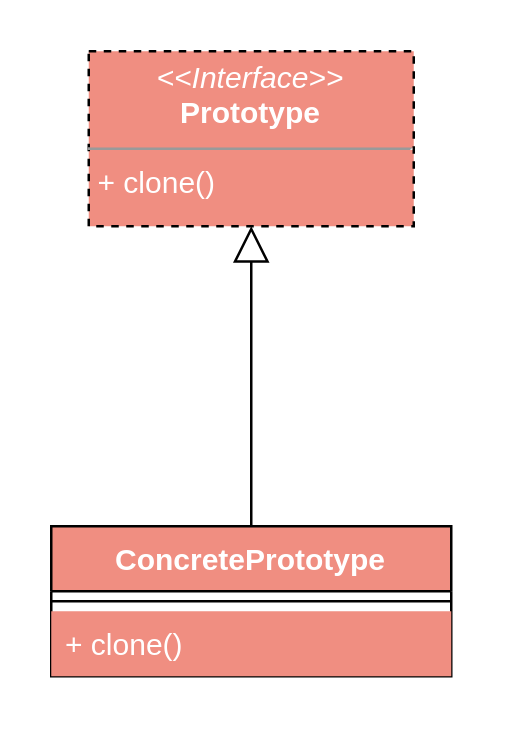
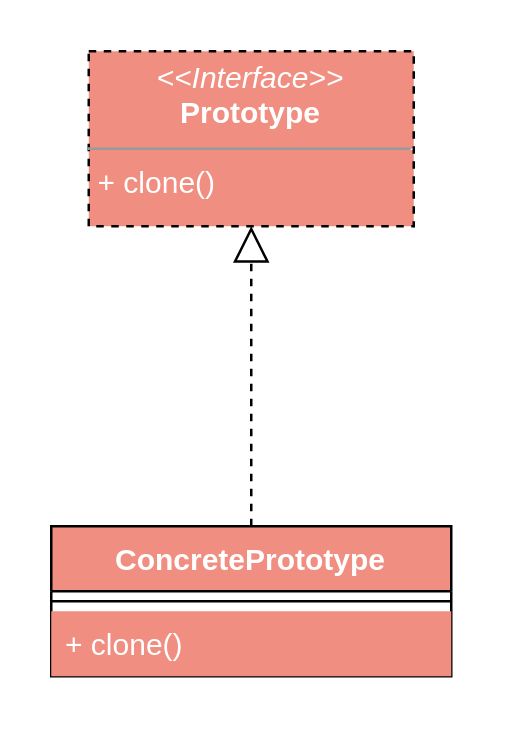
(251, 391) -> (251, 391)
